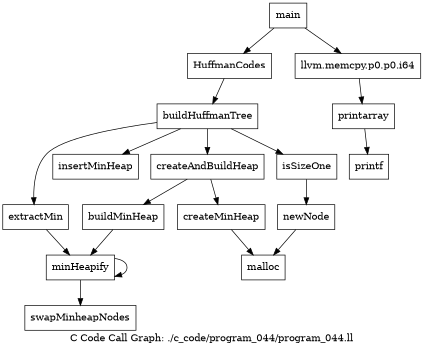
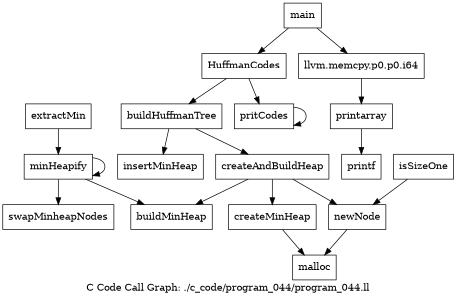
none -> (264, 116)
(77, 138) -> none
(254, 140) -> none
none -> (312, 190)
(104, 240) -> (112, 190)
